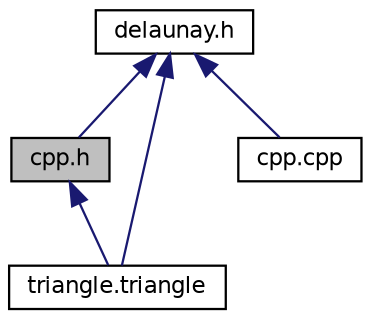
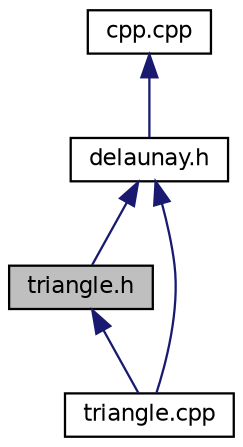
(246, 104) -> (149, 108)
(60, 160) -> (81, 287)
(117, 287) -> (149, 415)
